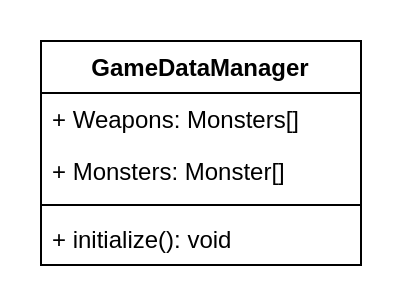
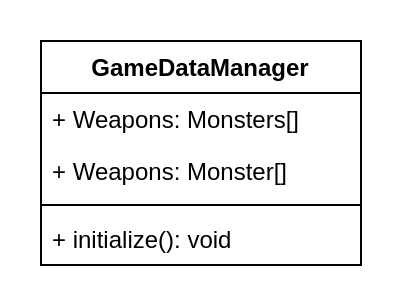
(184, 172) -> (177, 172)
